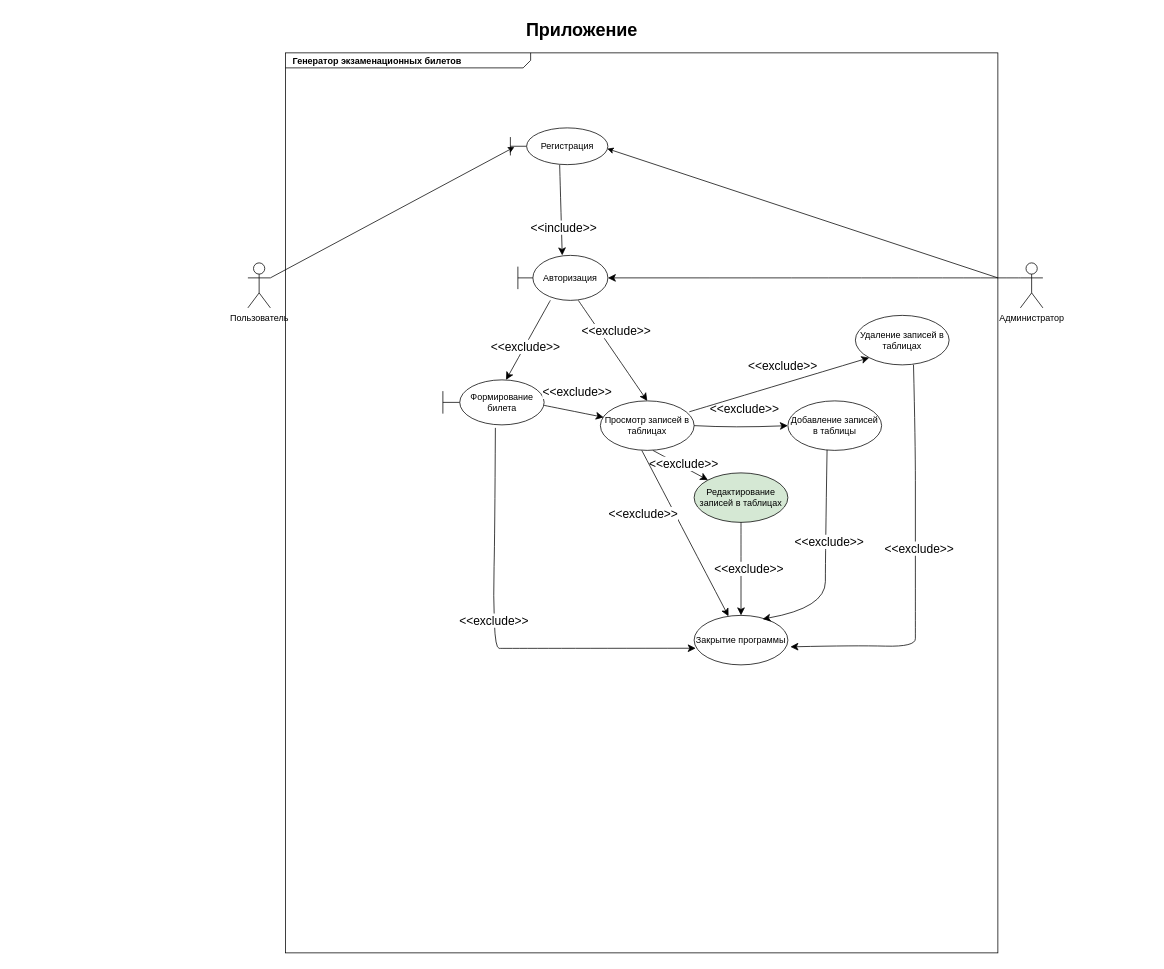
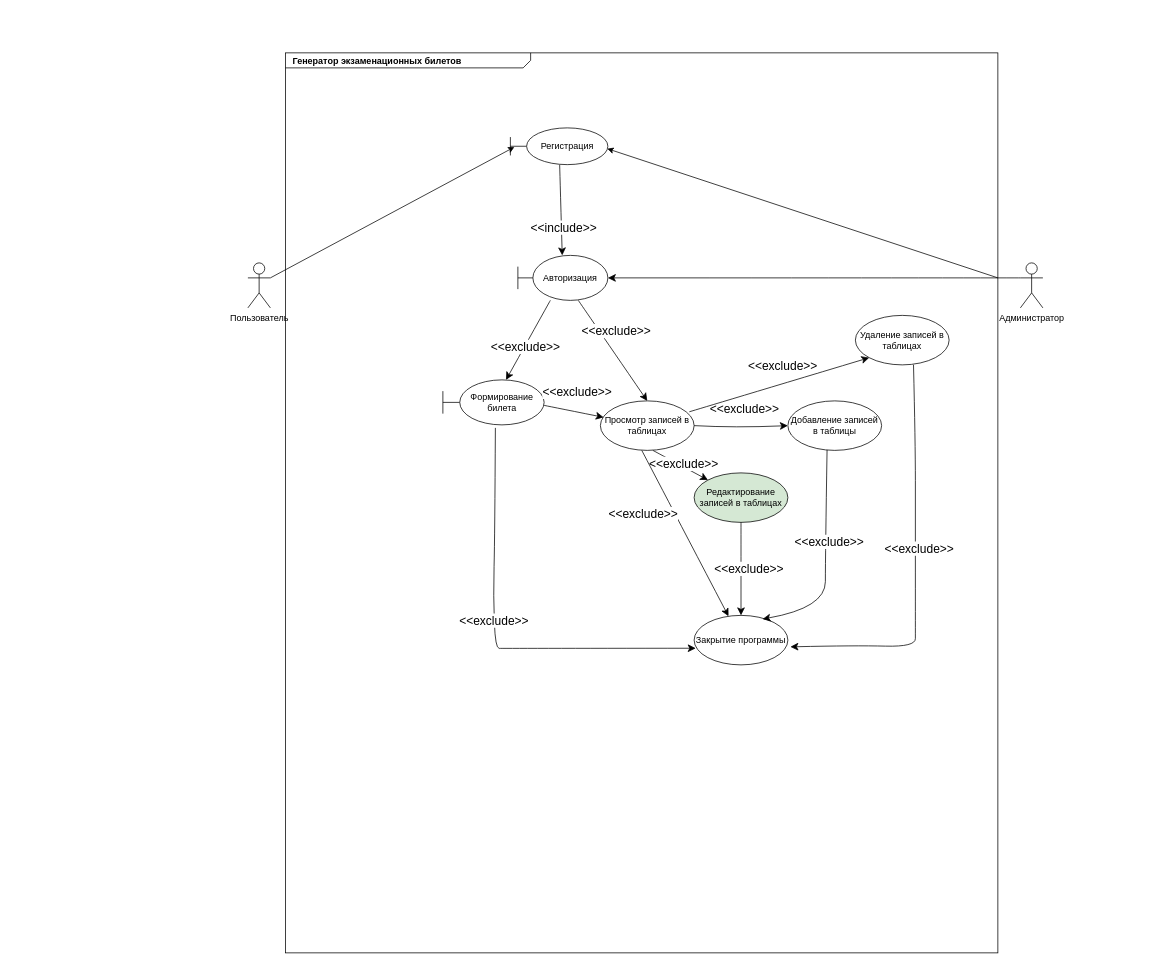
(582, 30) -> none
